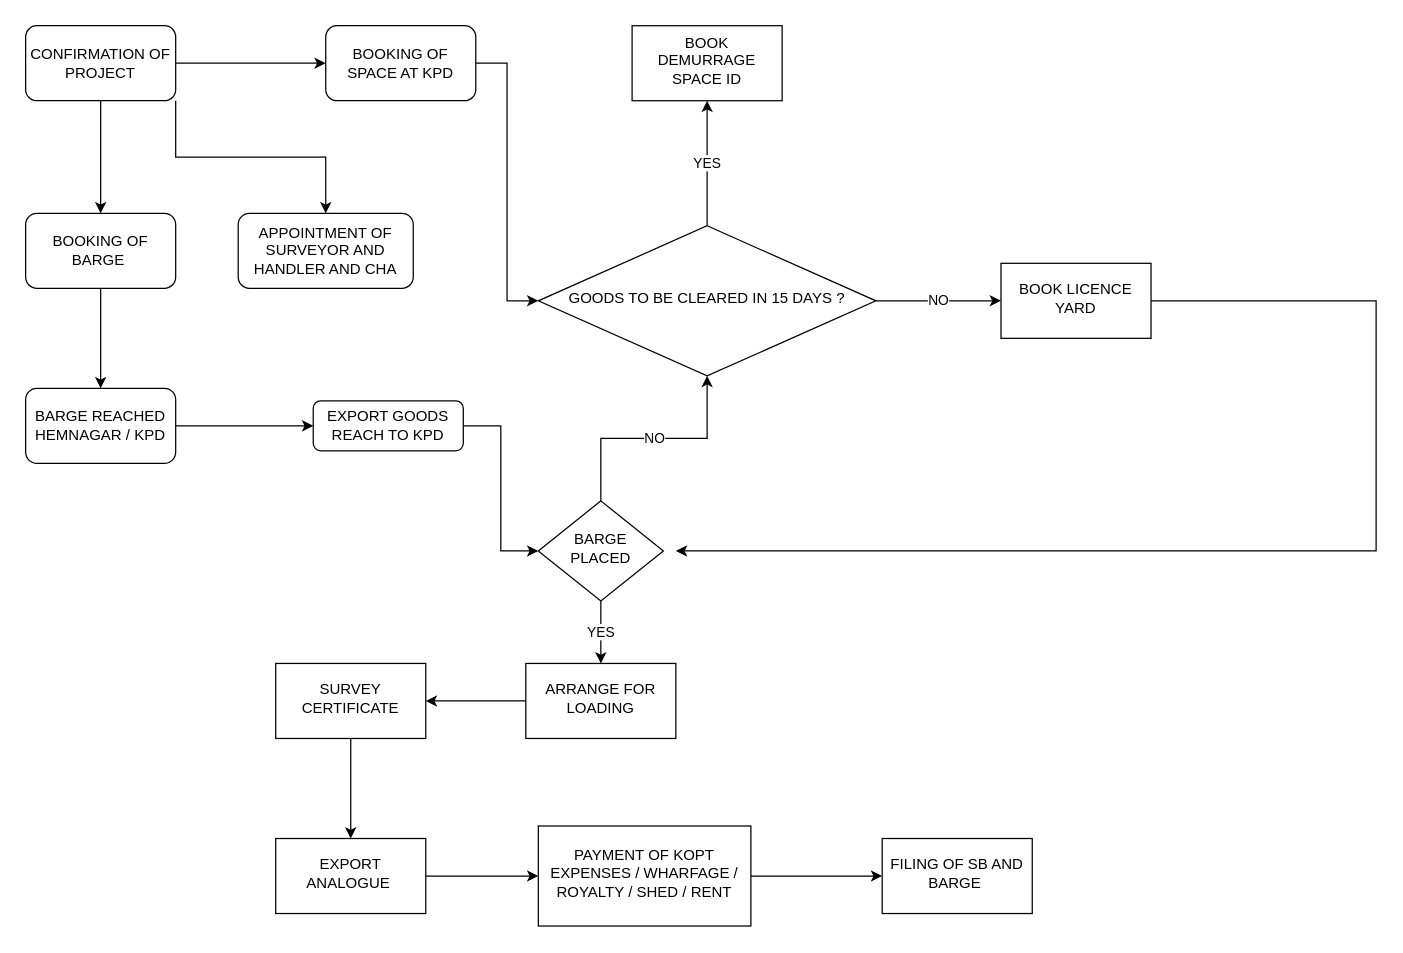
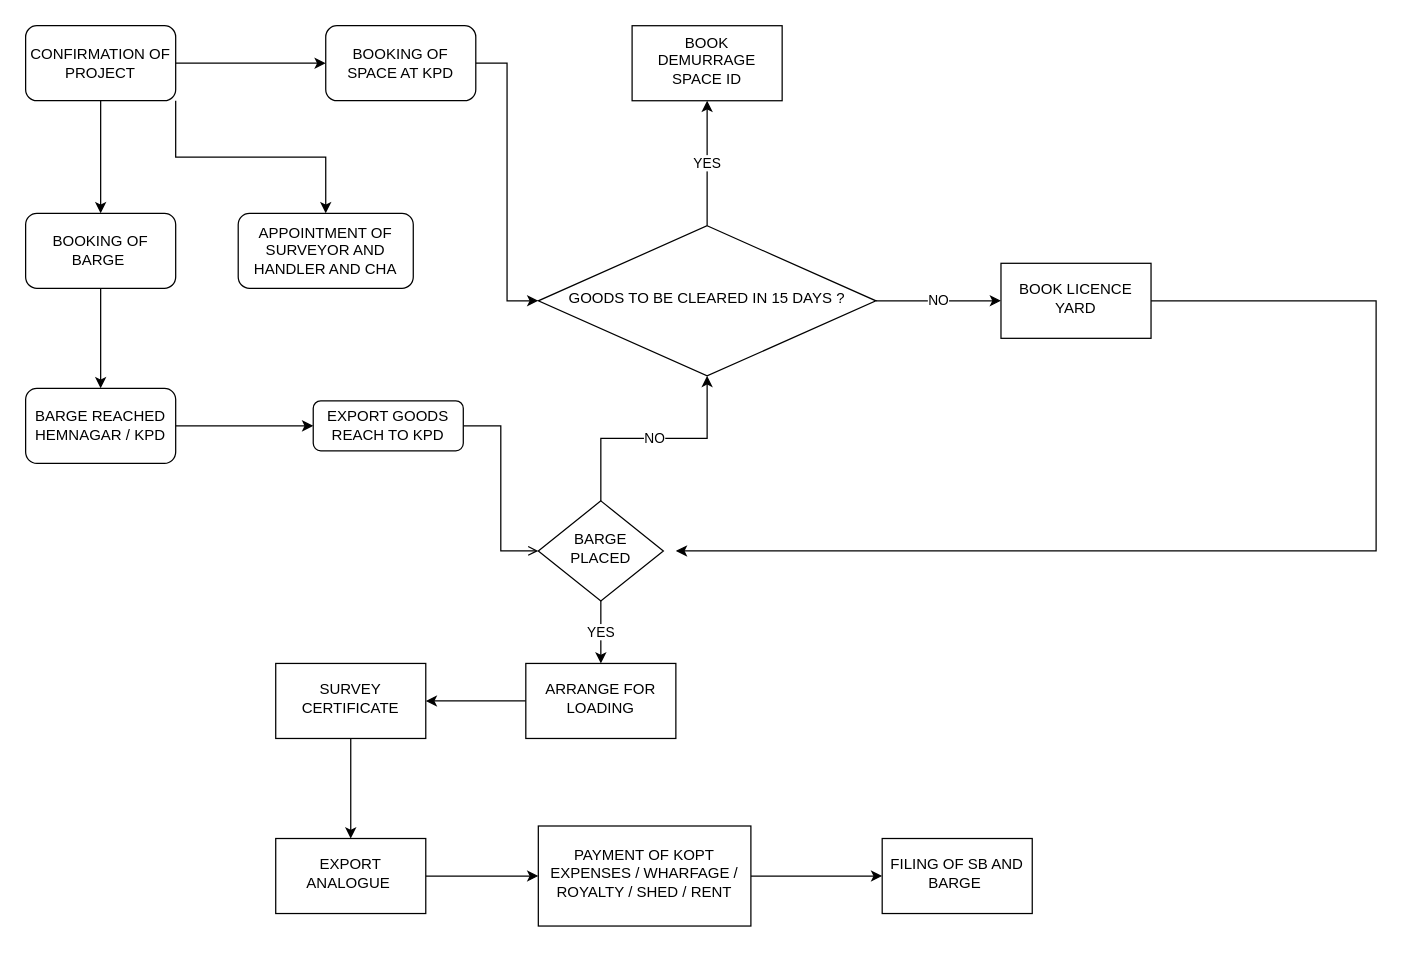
(528, 551) -> (530, 551)
